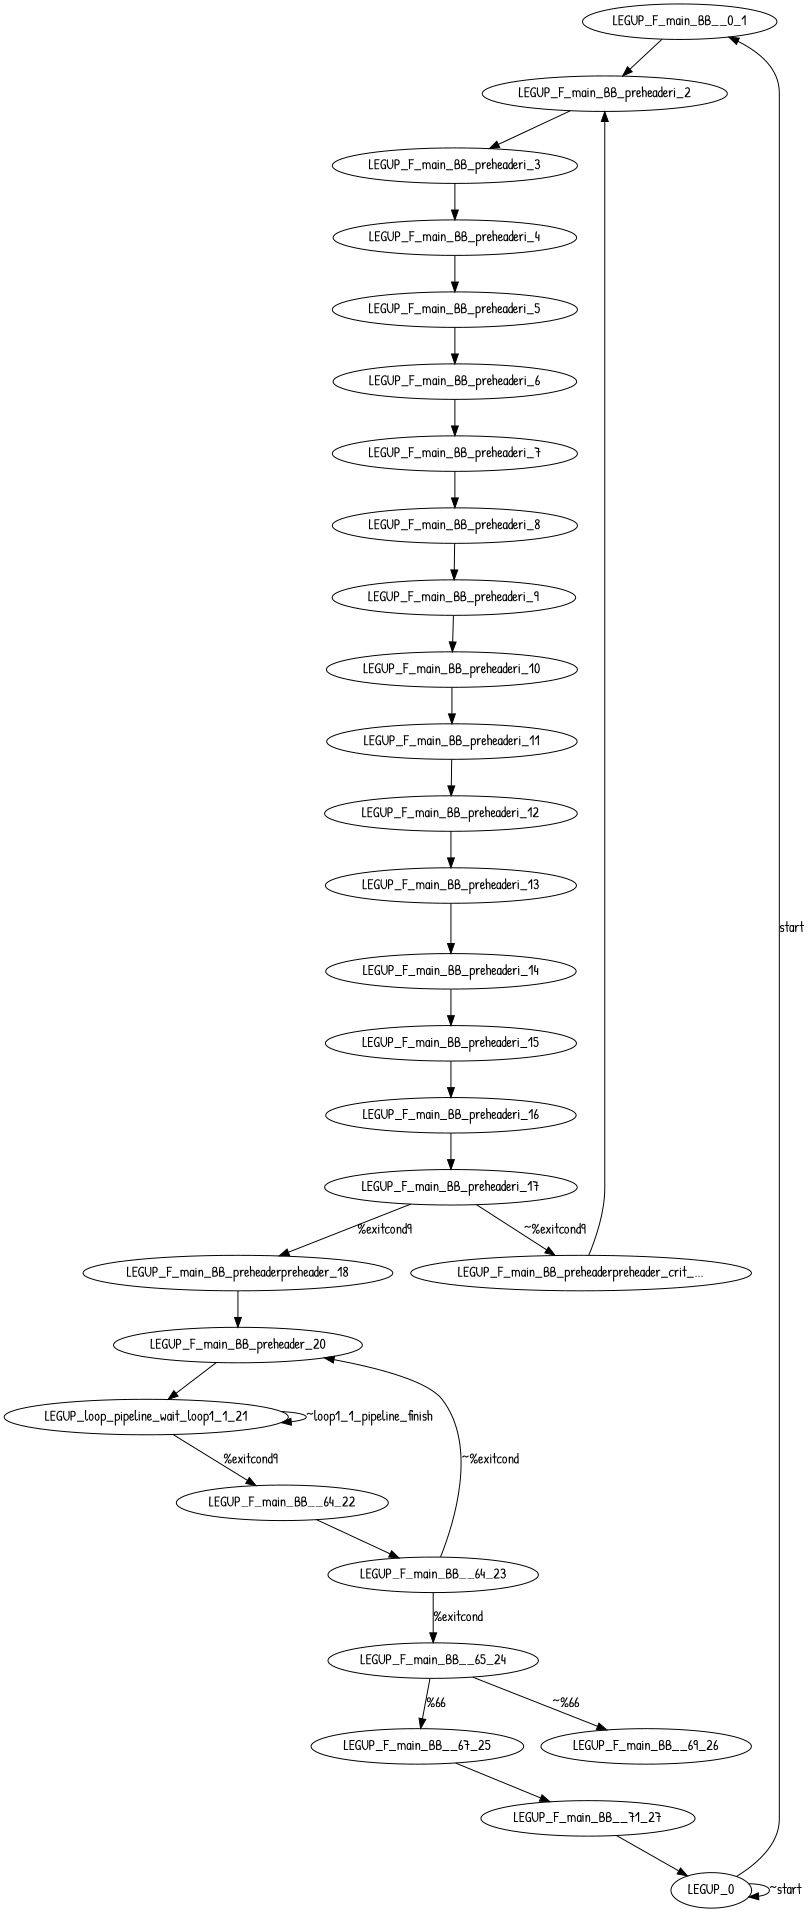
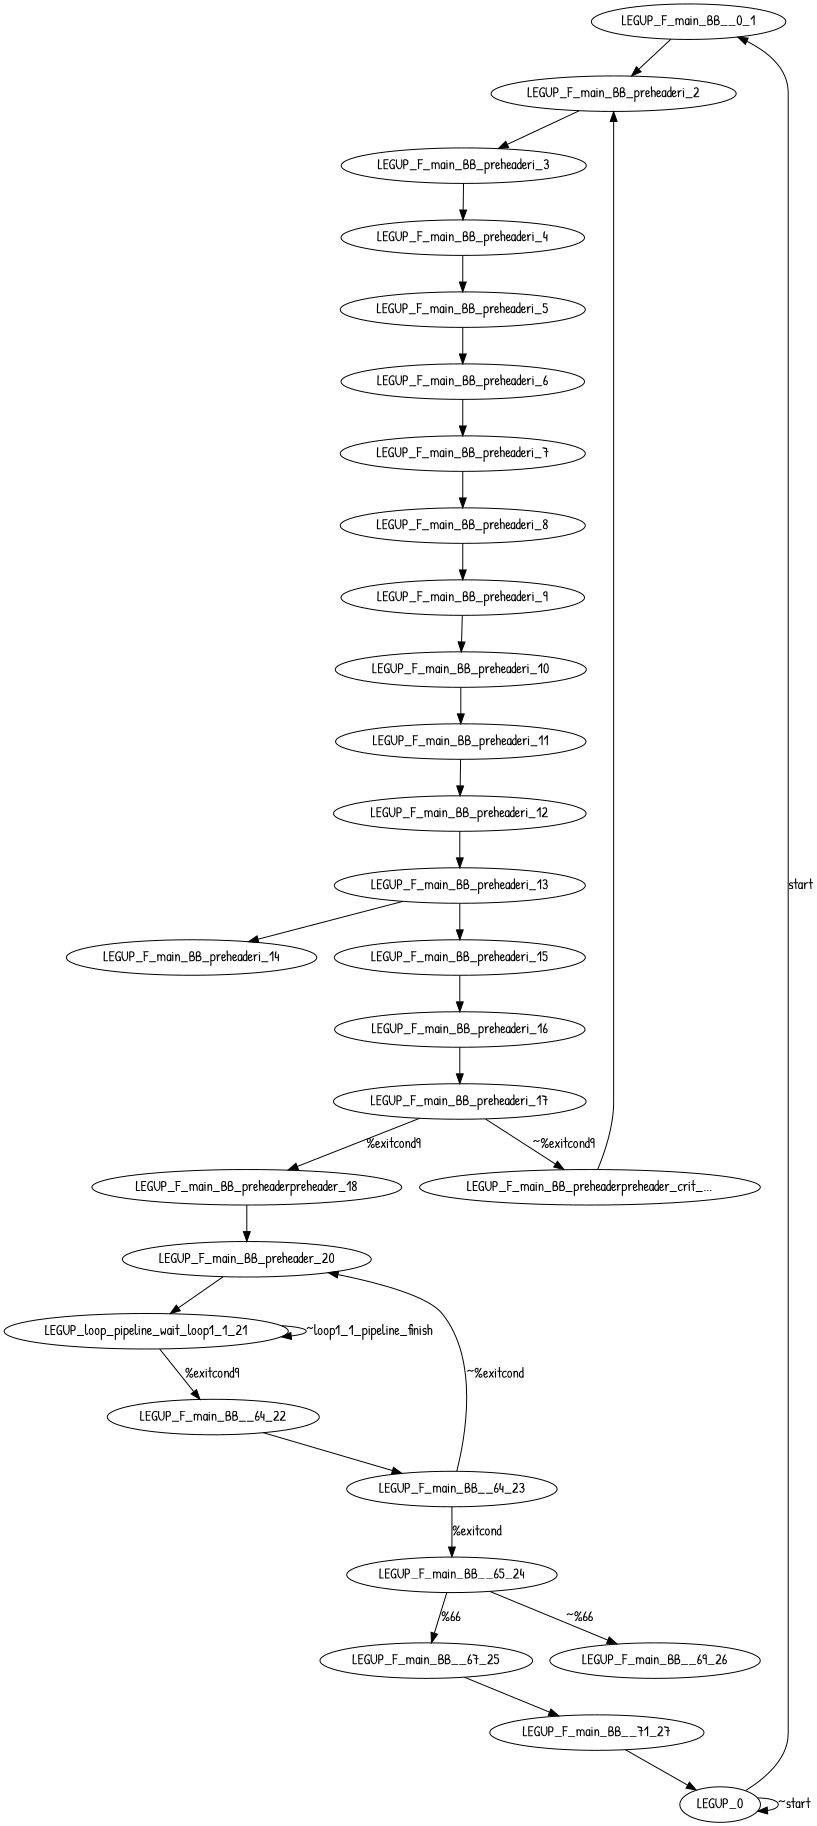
(451, 1002) -> (460, 917)
